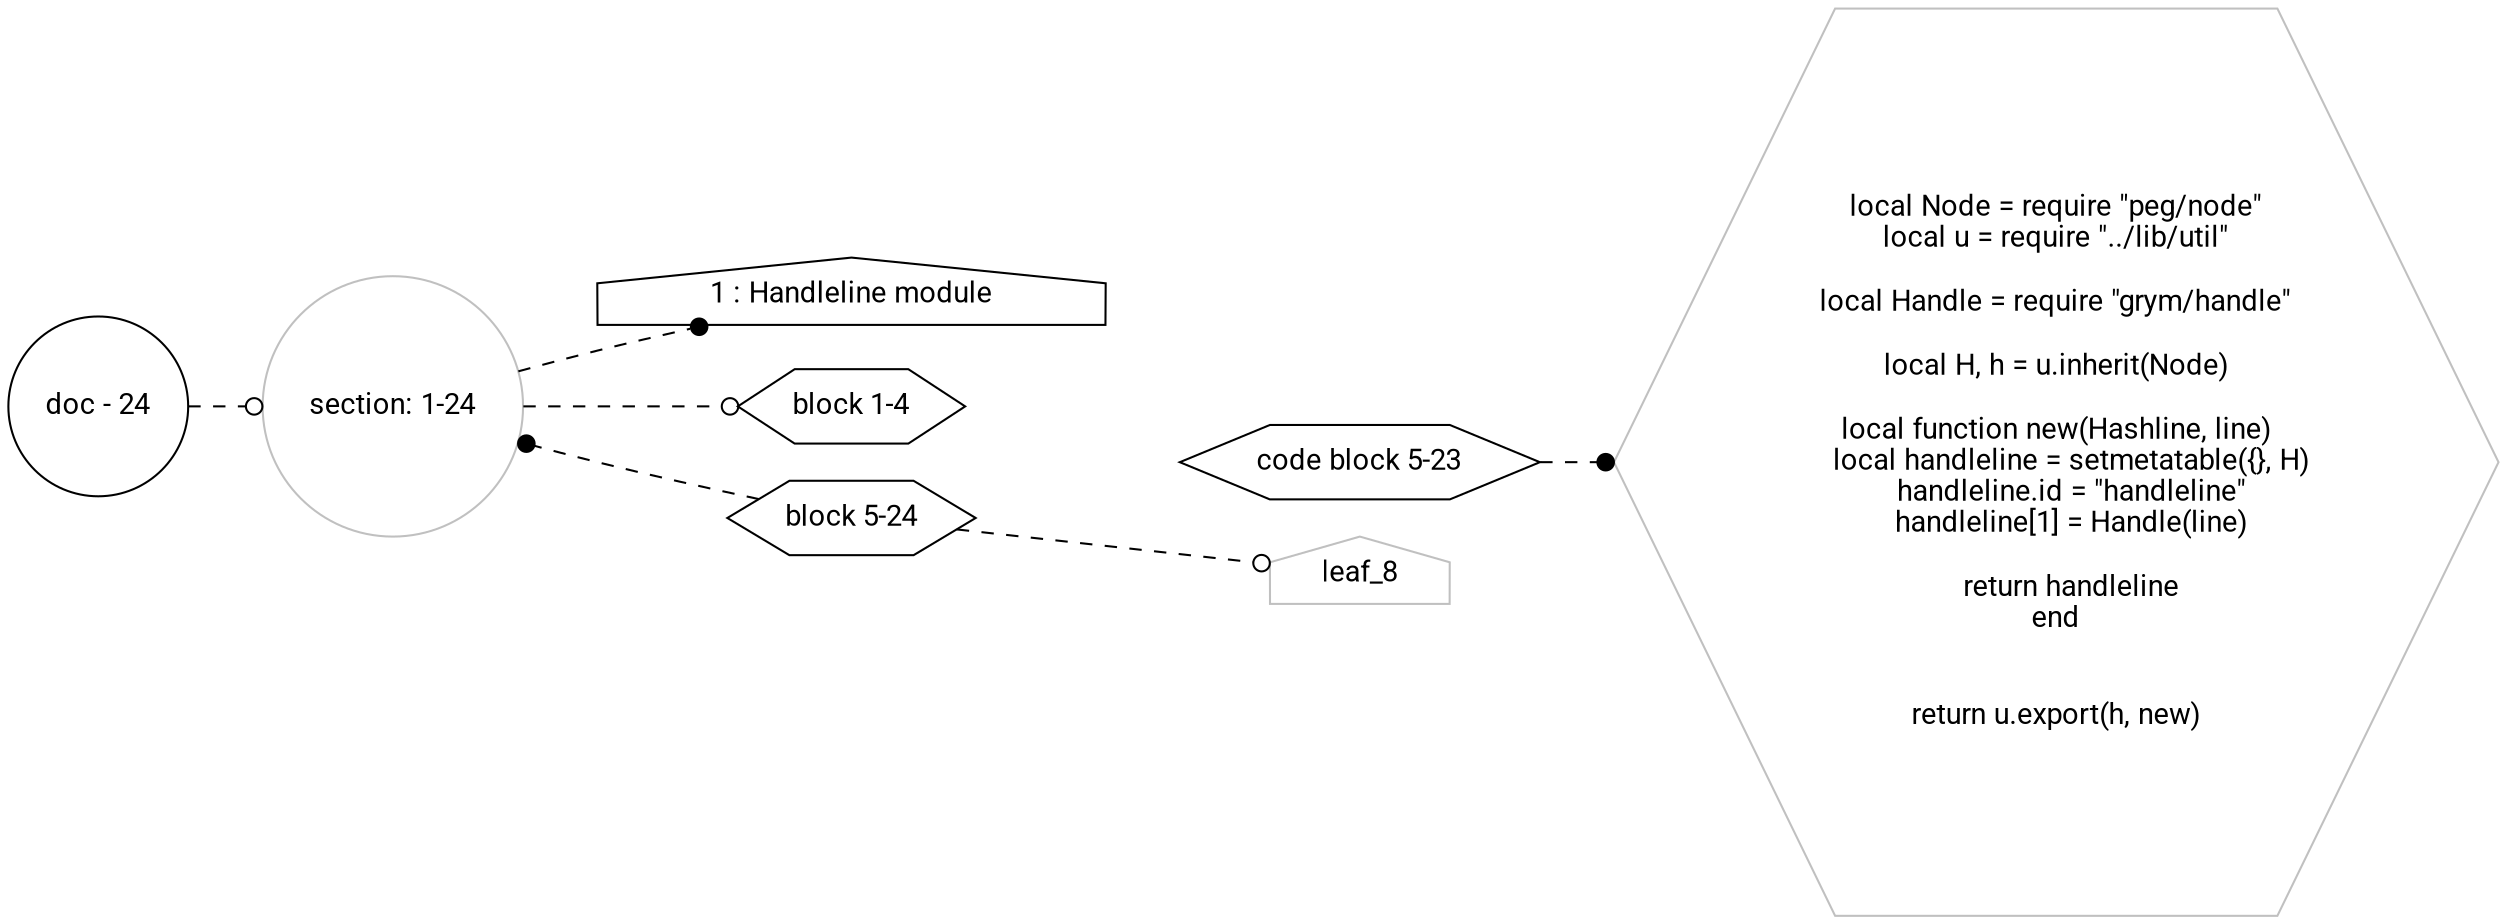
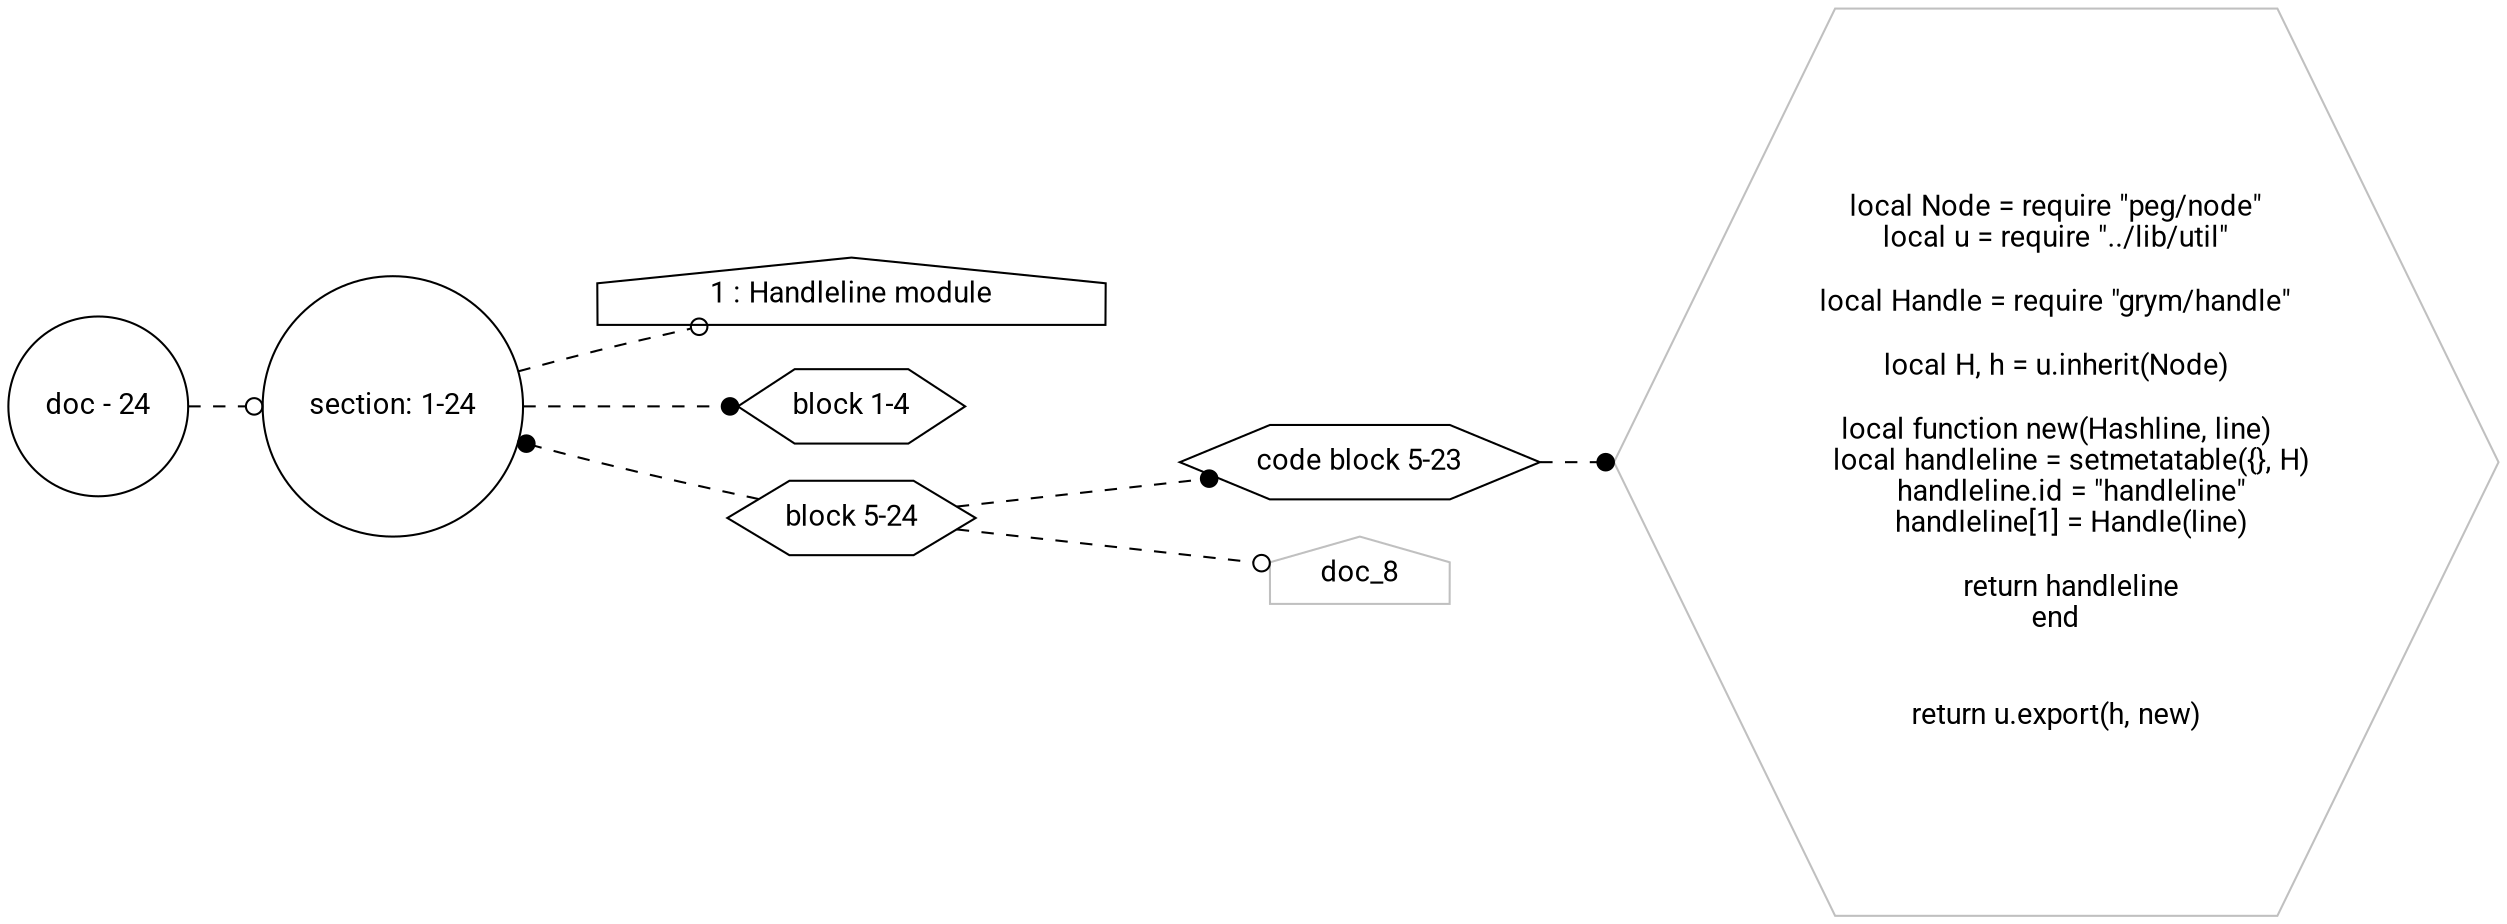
(604, 349) -> (604, 349)
(393, 406) -> (393, 406)
(622, 406) -> (622, 406)
none -> (1079, 493)
(1360, 574) -> (1360, 574)
